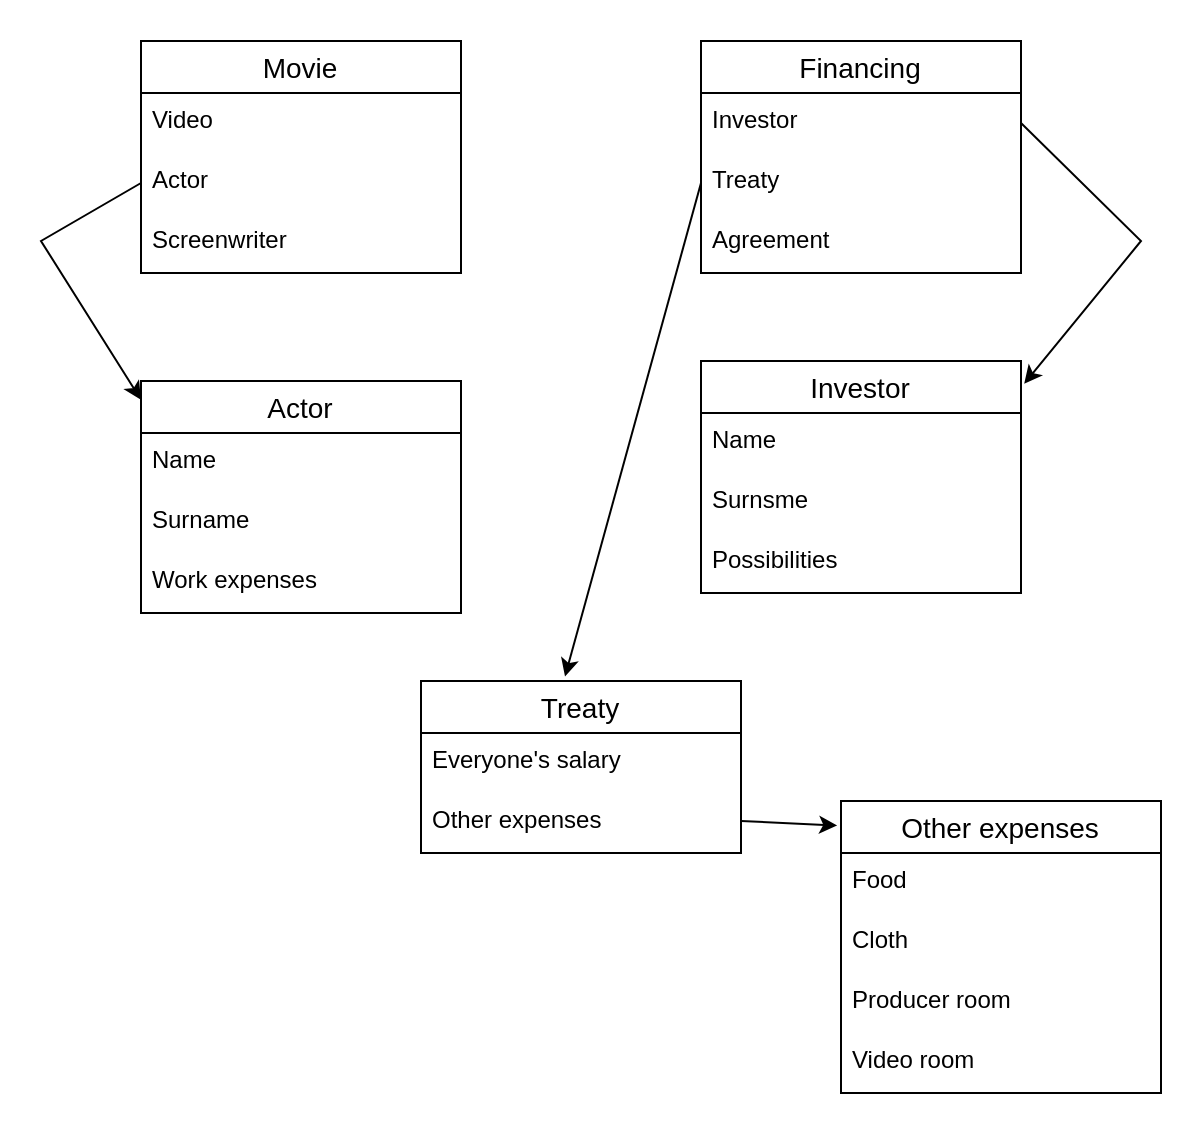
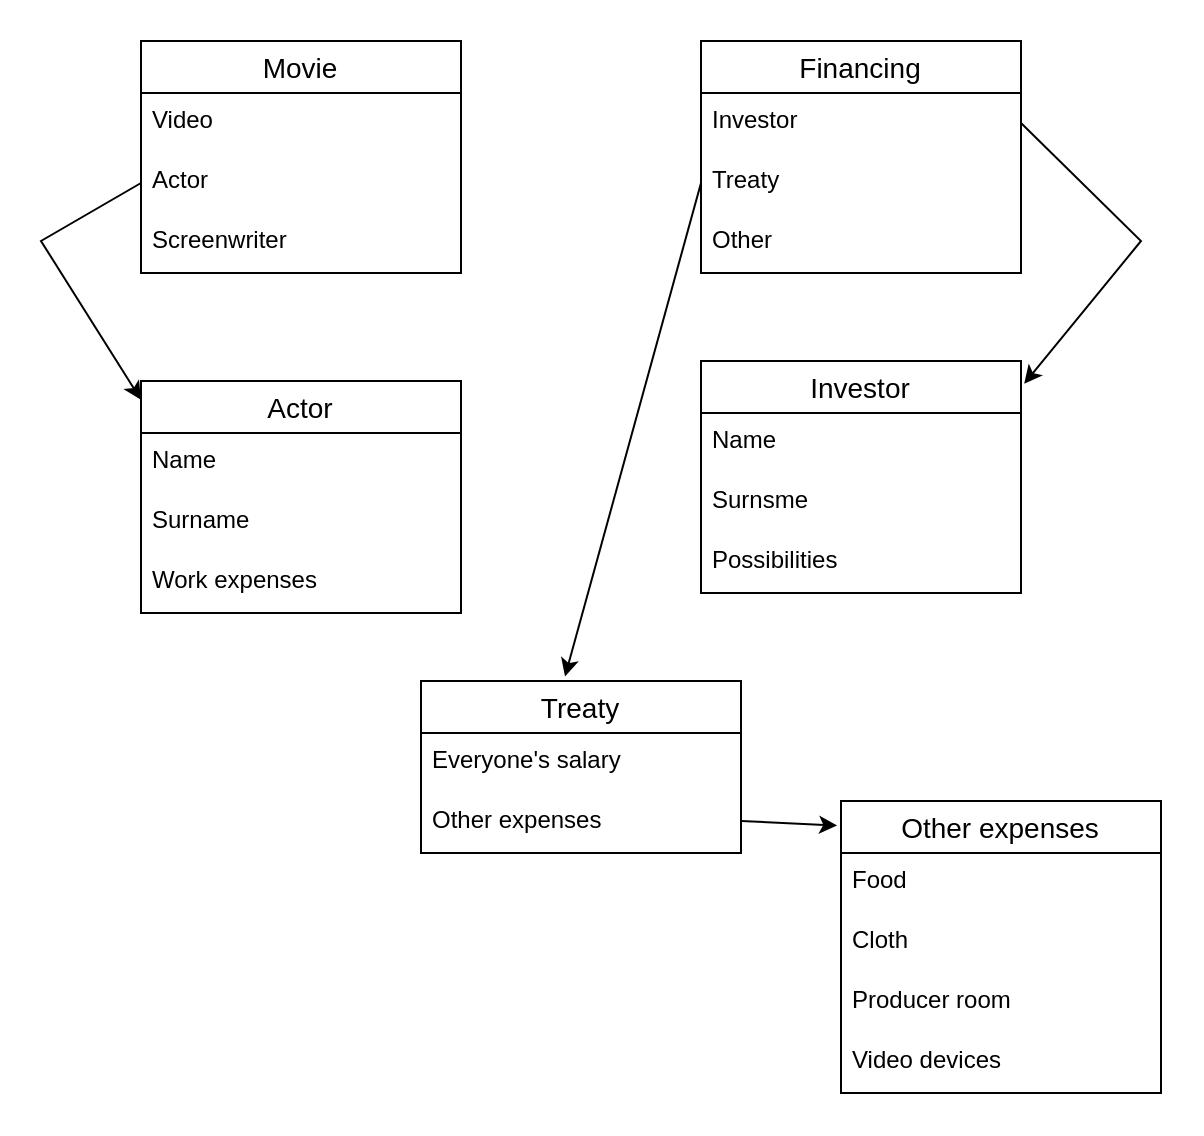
(772, 240) -> (746, 240)
(913, 1060) -> (930, 1060)
